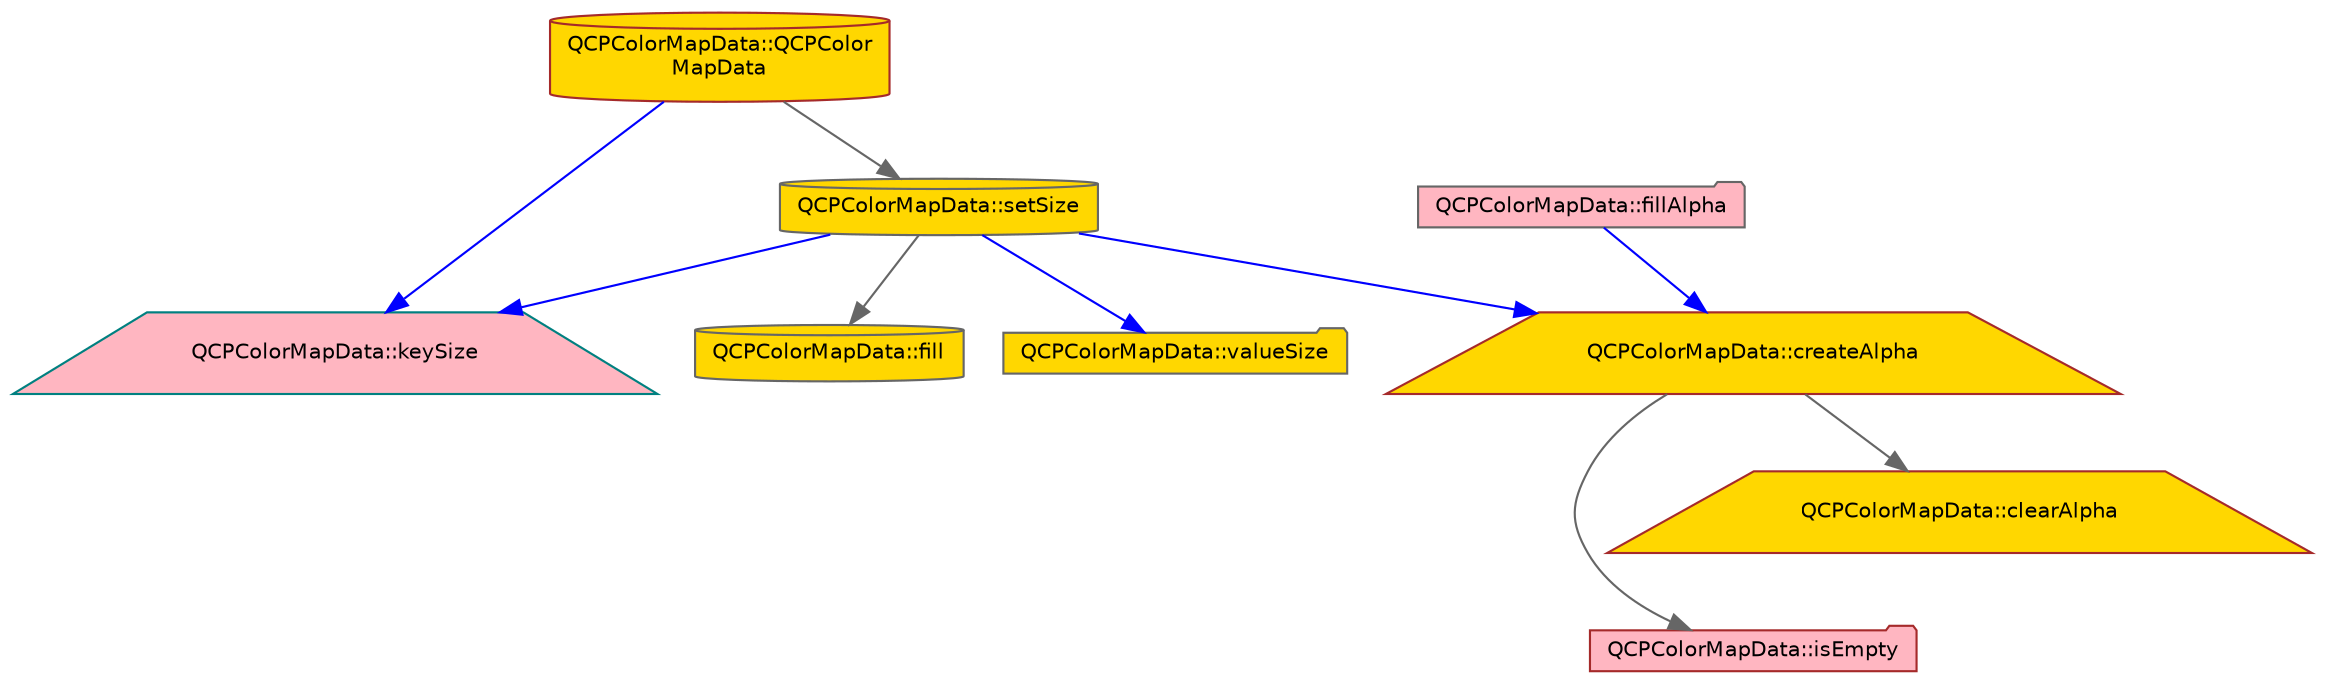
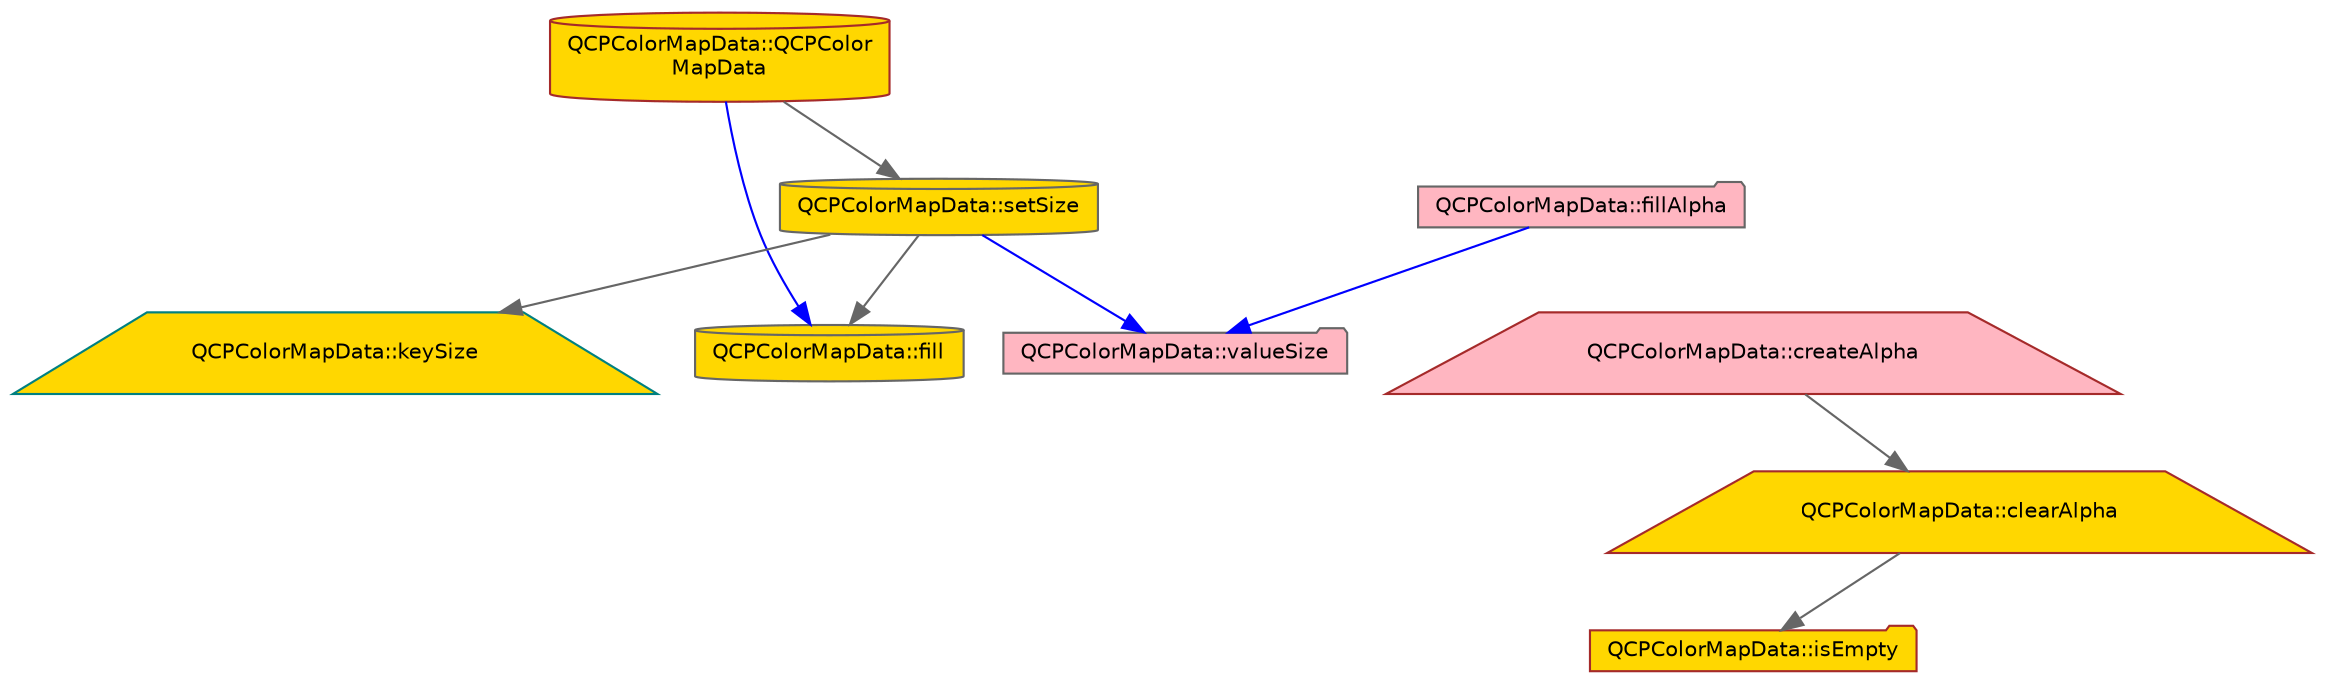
(534, 200) -> (751, 208)
(1646, 263) -> (1389, 276)
(676, 271) -> (676, 271)
(1297, 271) -> none
(335, 353) -> (335, 353)
(1175, 353) -> (1175, 353)
(1753, 353) -> (1753, 353)
(1575, 511) -> (1850, 586)
(1753, 651) -> (1753, 651)
